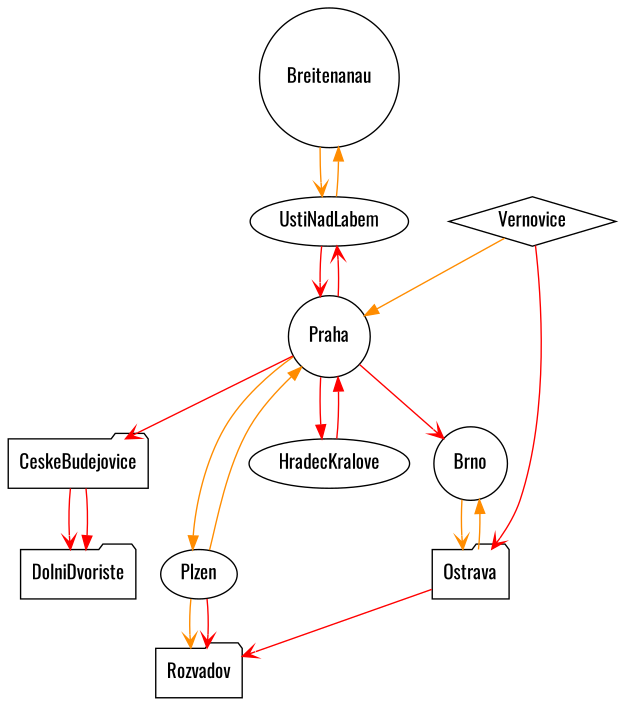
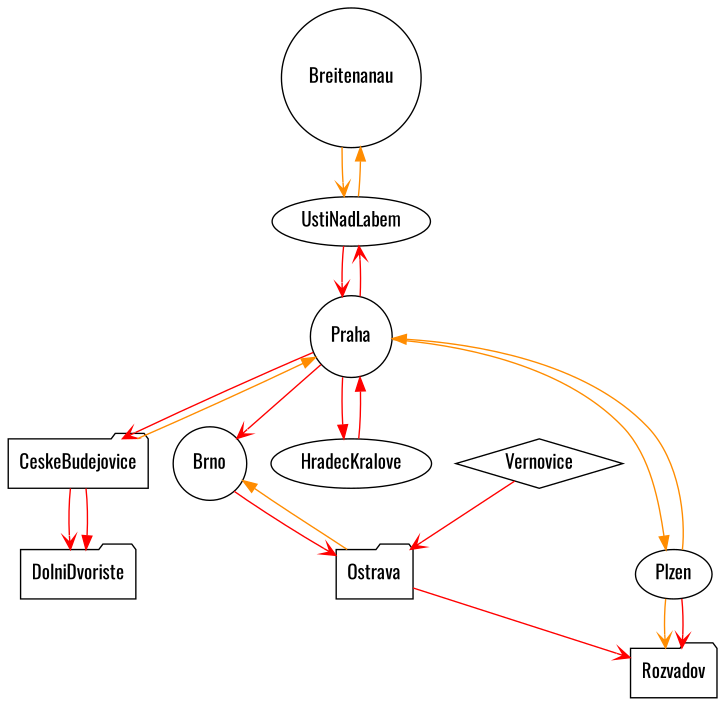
(441, 274) -> (221, 402)
(461, 518) -> (279, 521)
